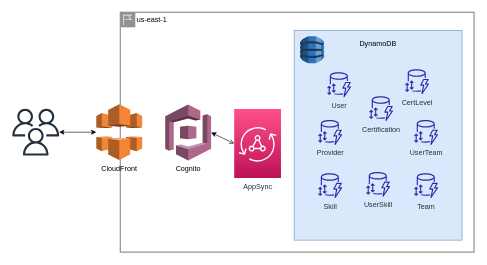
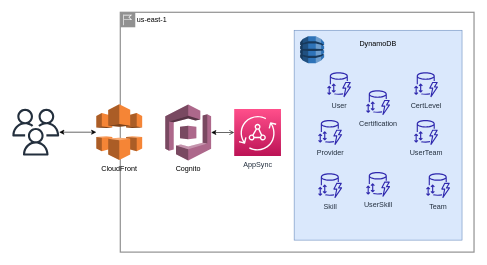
(417, 82) -> (426, 85)
(381, 109) -> (378, 103)
(258, 144) -> (258, 133)
(426, 186) -> (438, 186)
